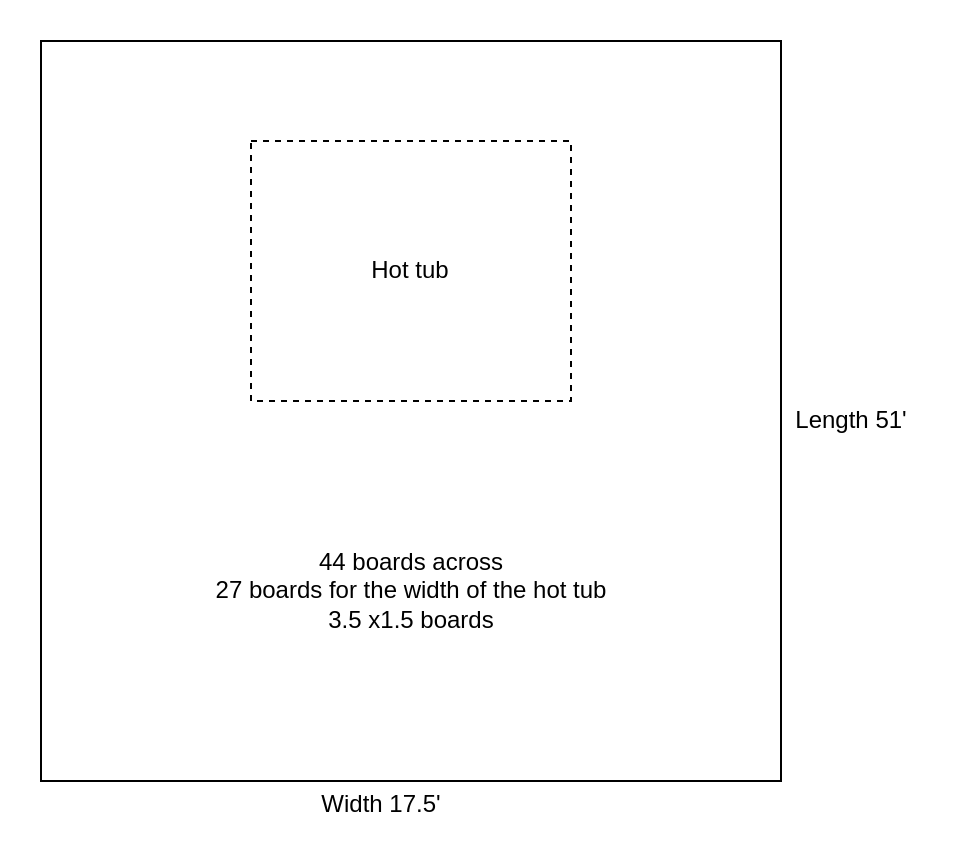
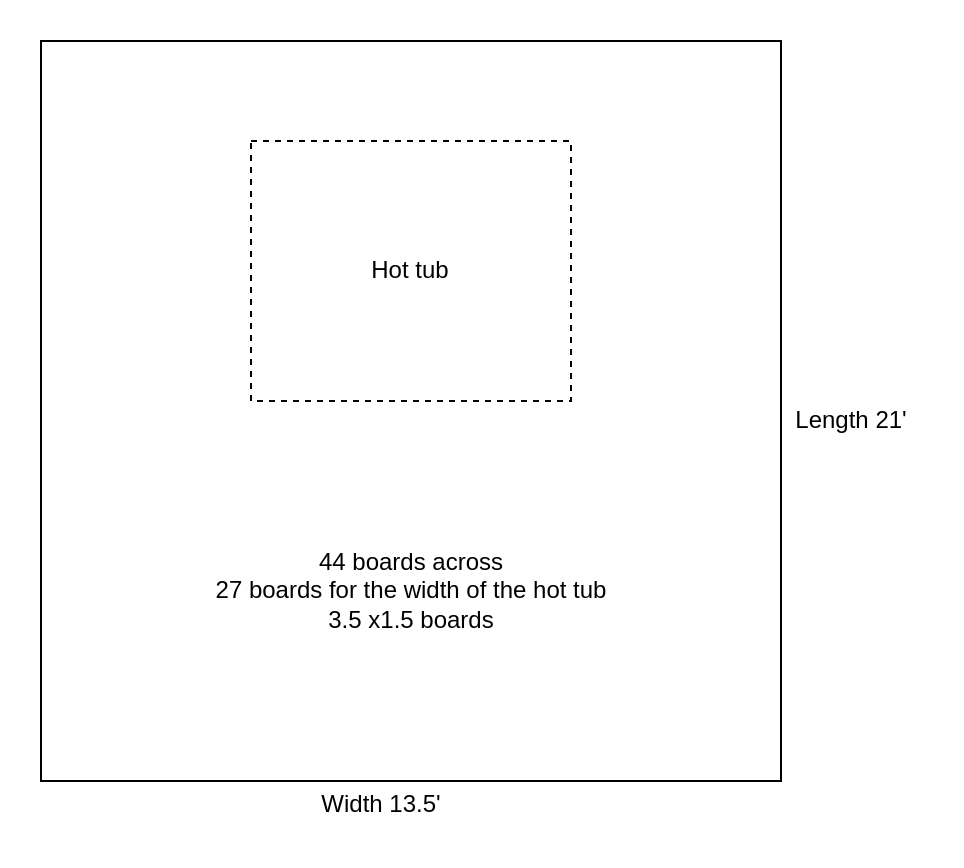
(852, 421) -> (852, 421)
(382, 805) -> (382, 805)
